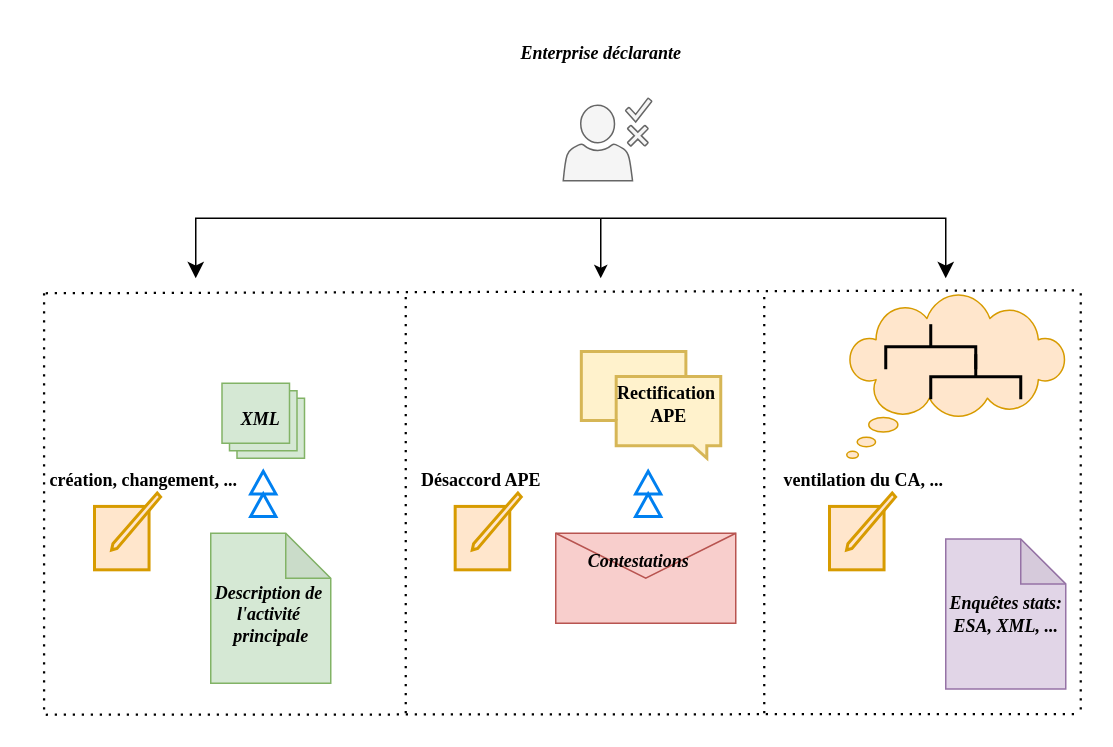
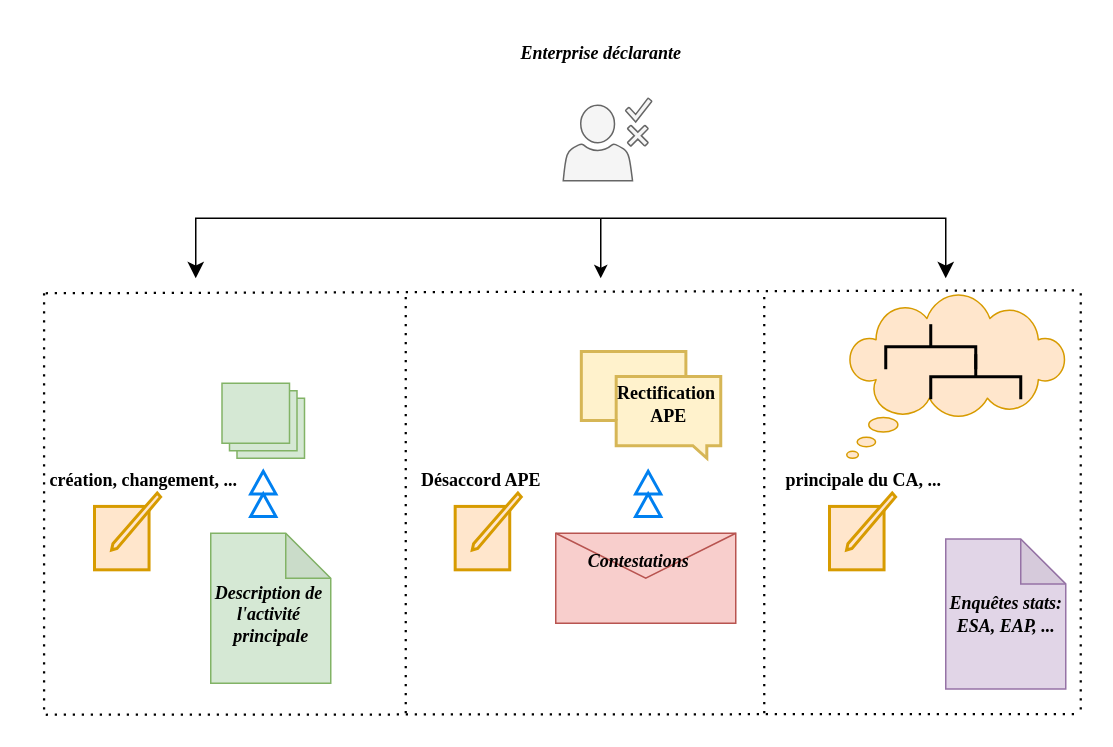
(260, 419) -> none
(864, 481) -> (864, 481)
(1007, 614) -> (1007, 614)
